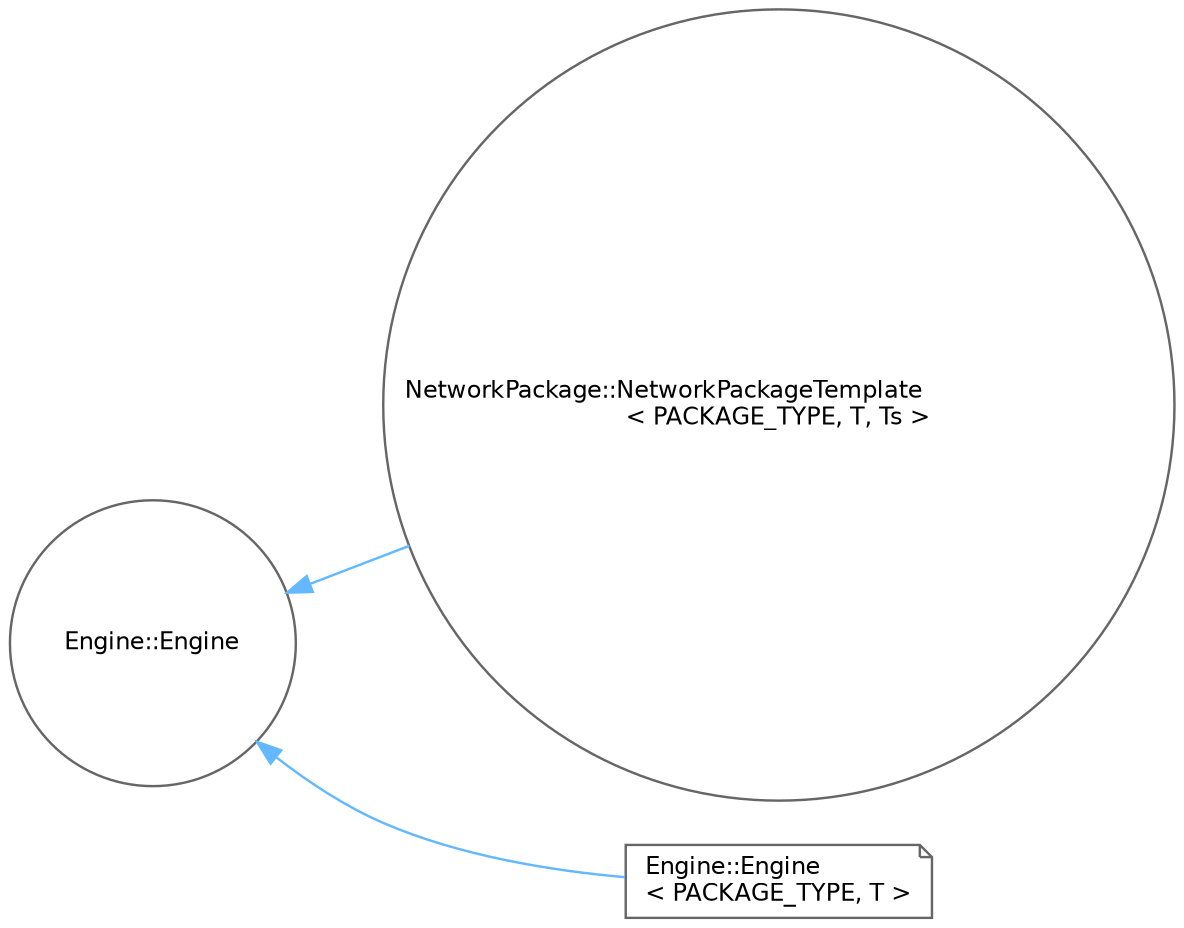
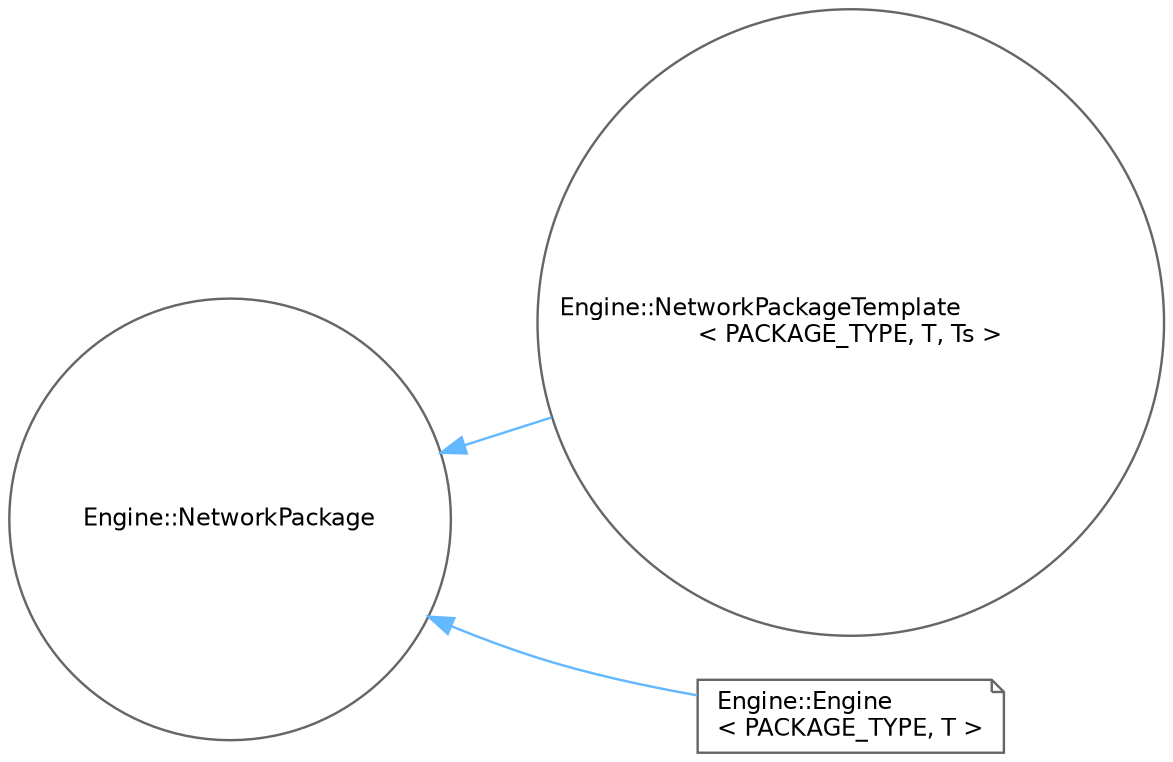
(779, 405) -> (851, 323)
(153, 643) -> (230, 519)
